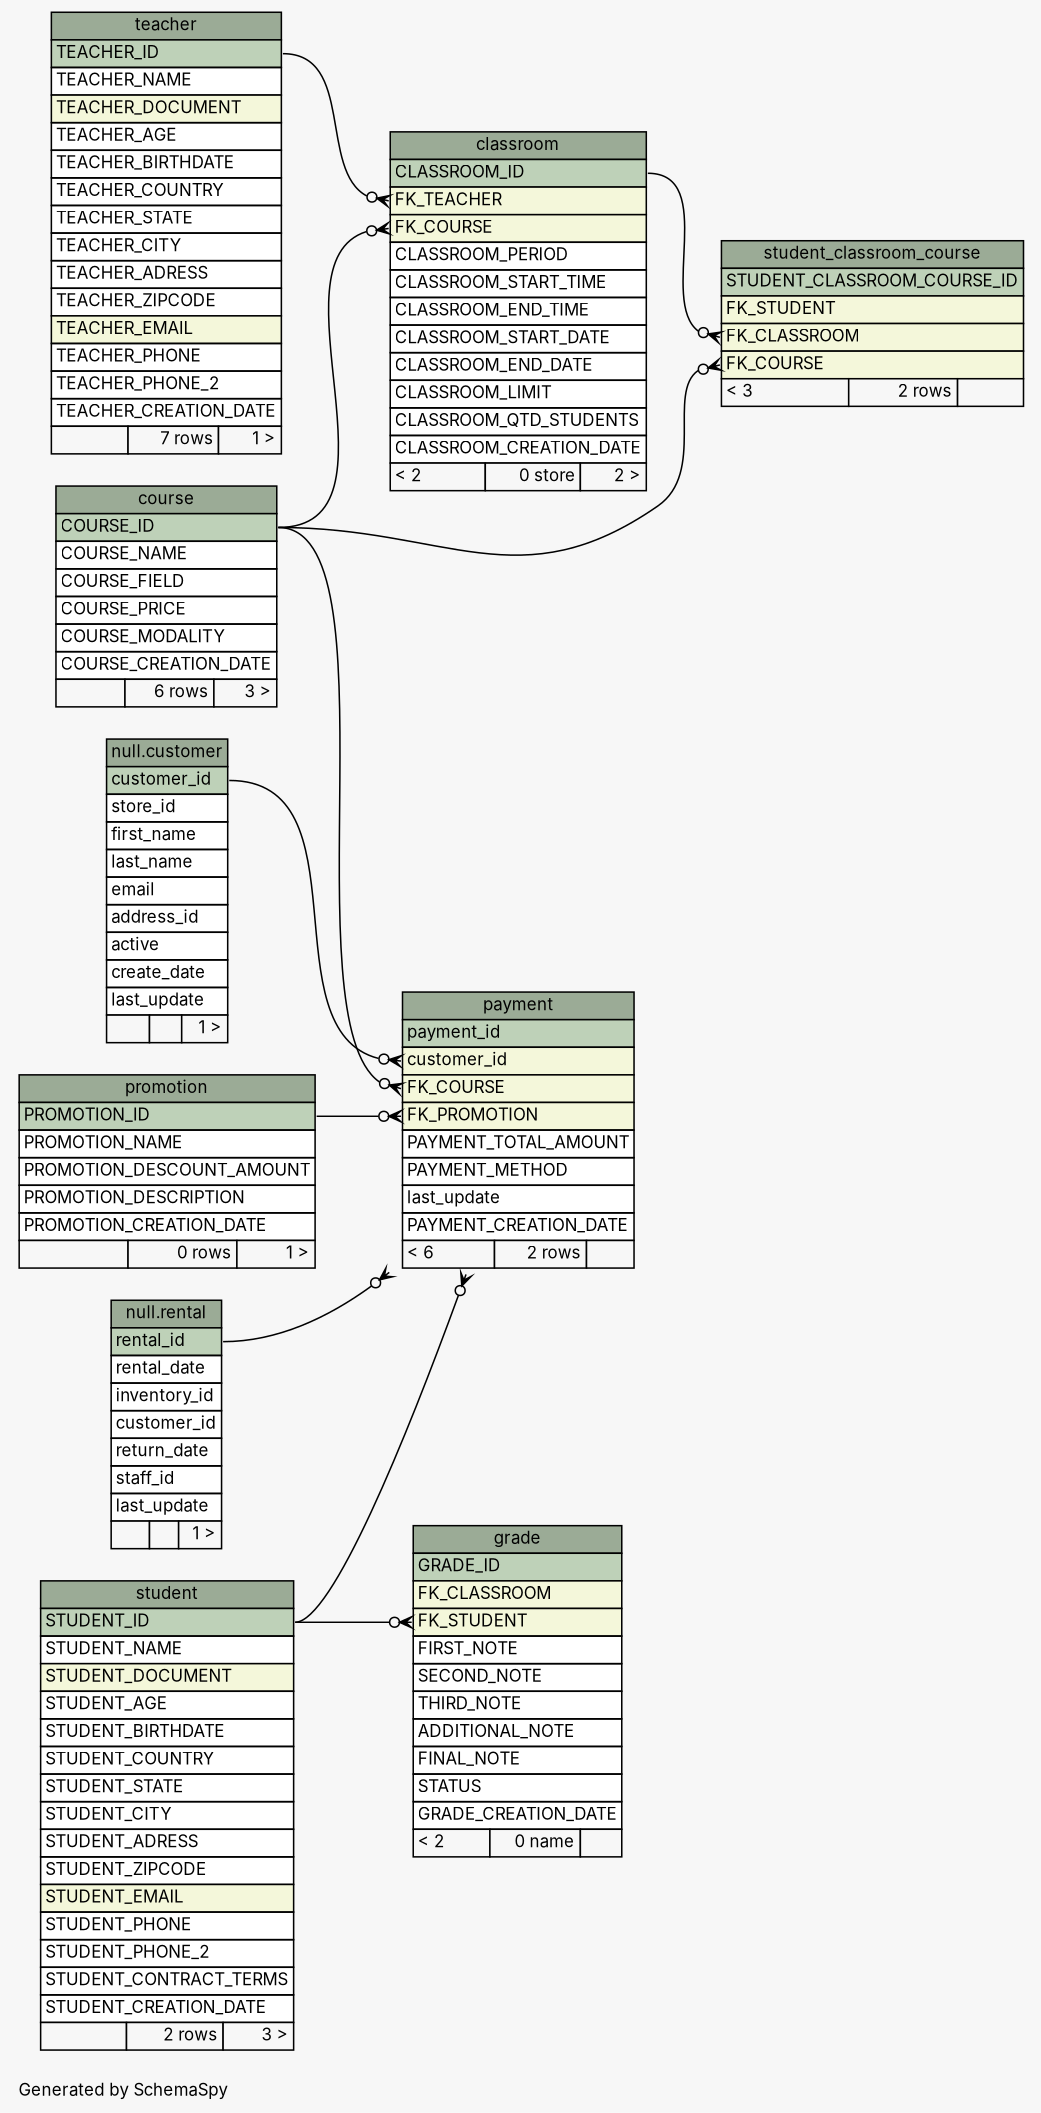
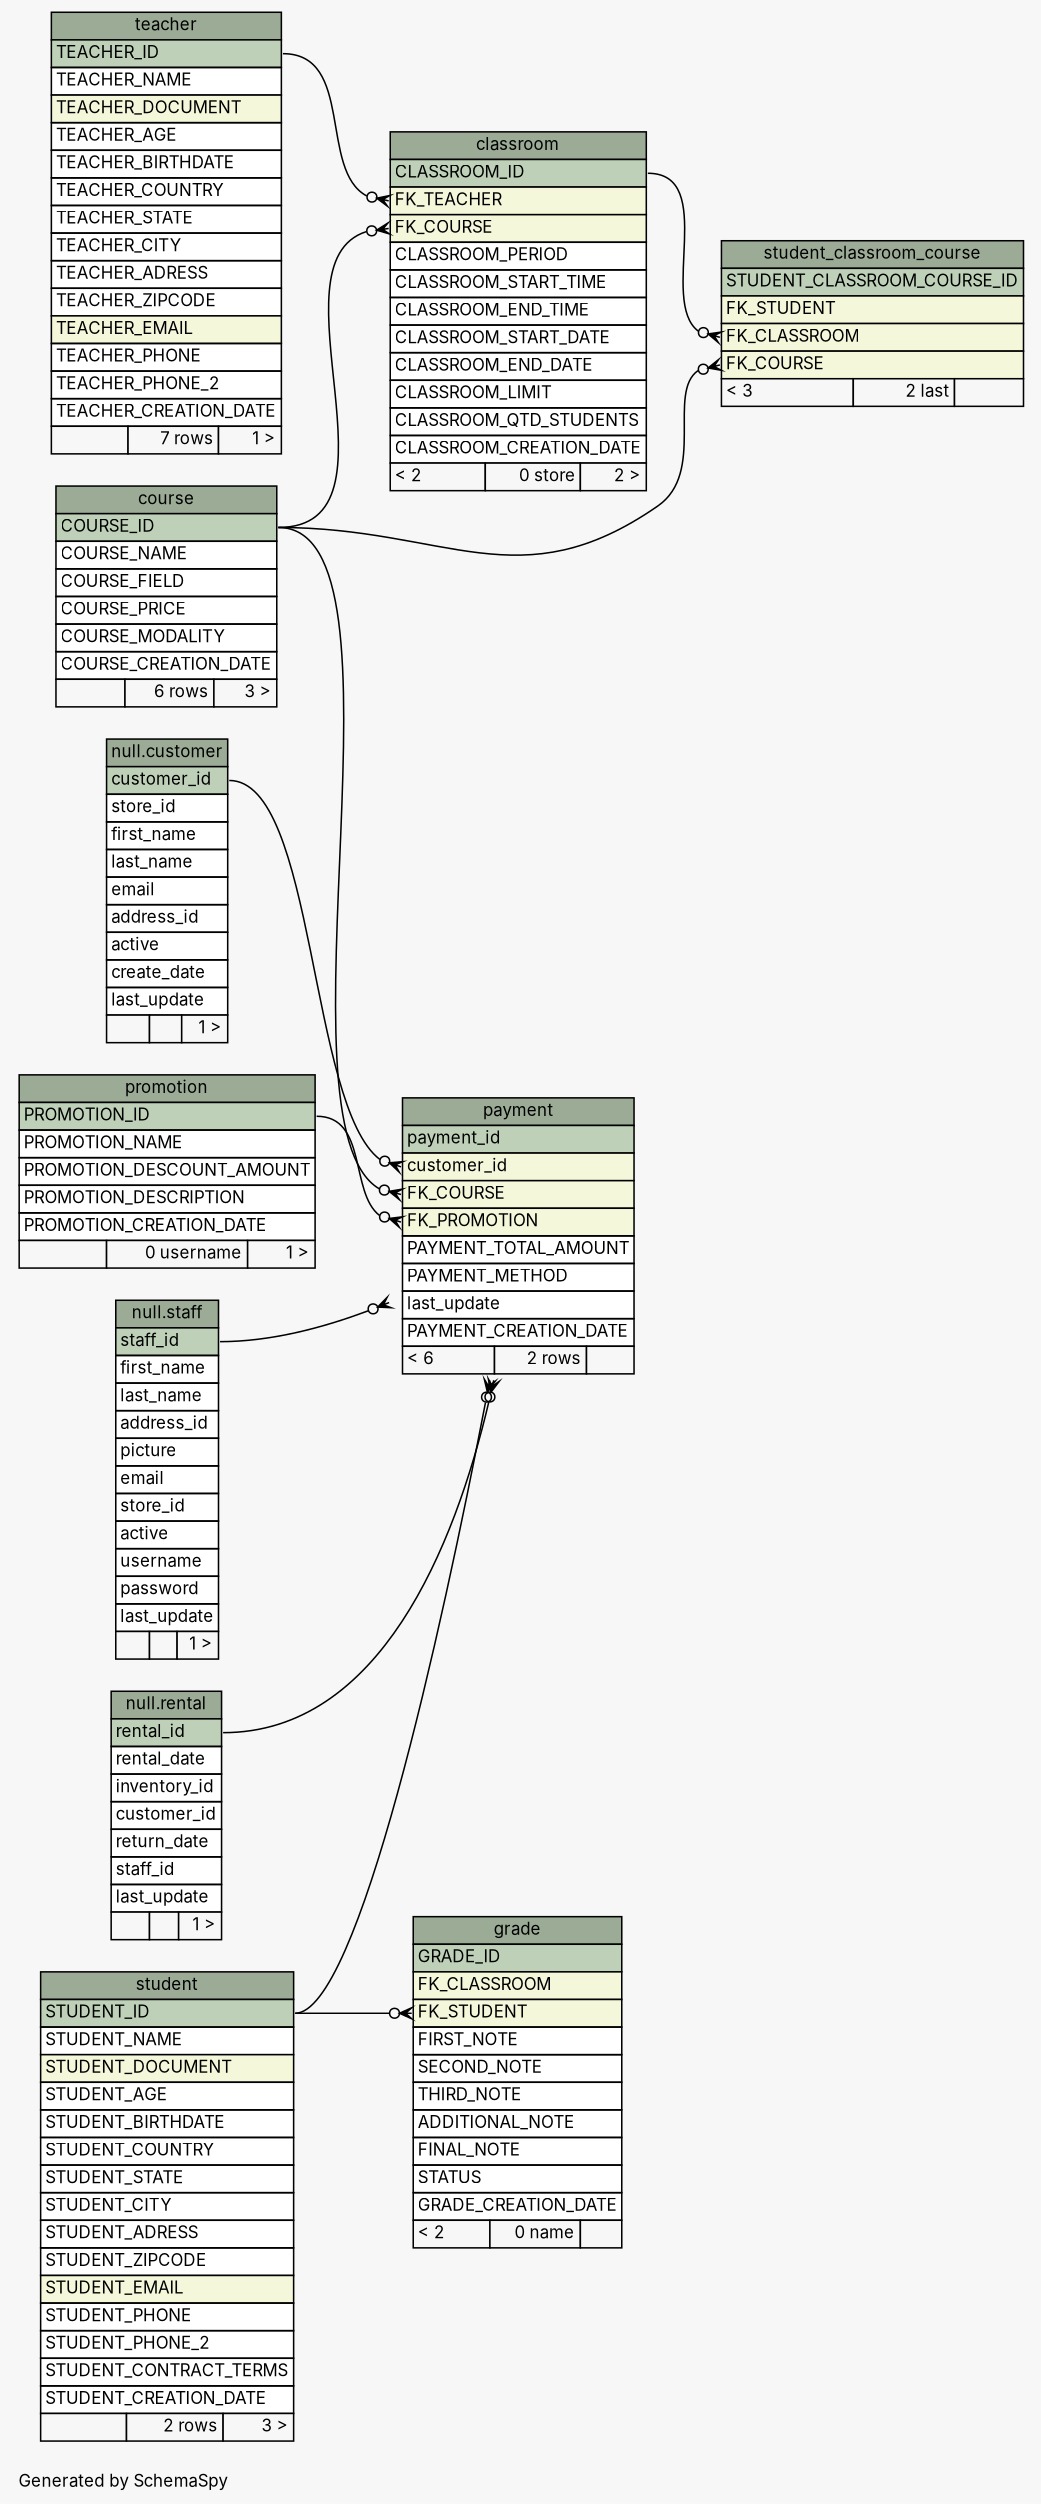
(925, 392) -> (928, 392)
(205, 1254) -> (194, 1254)
none -> (166, 1480)
